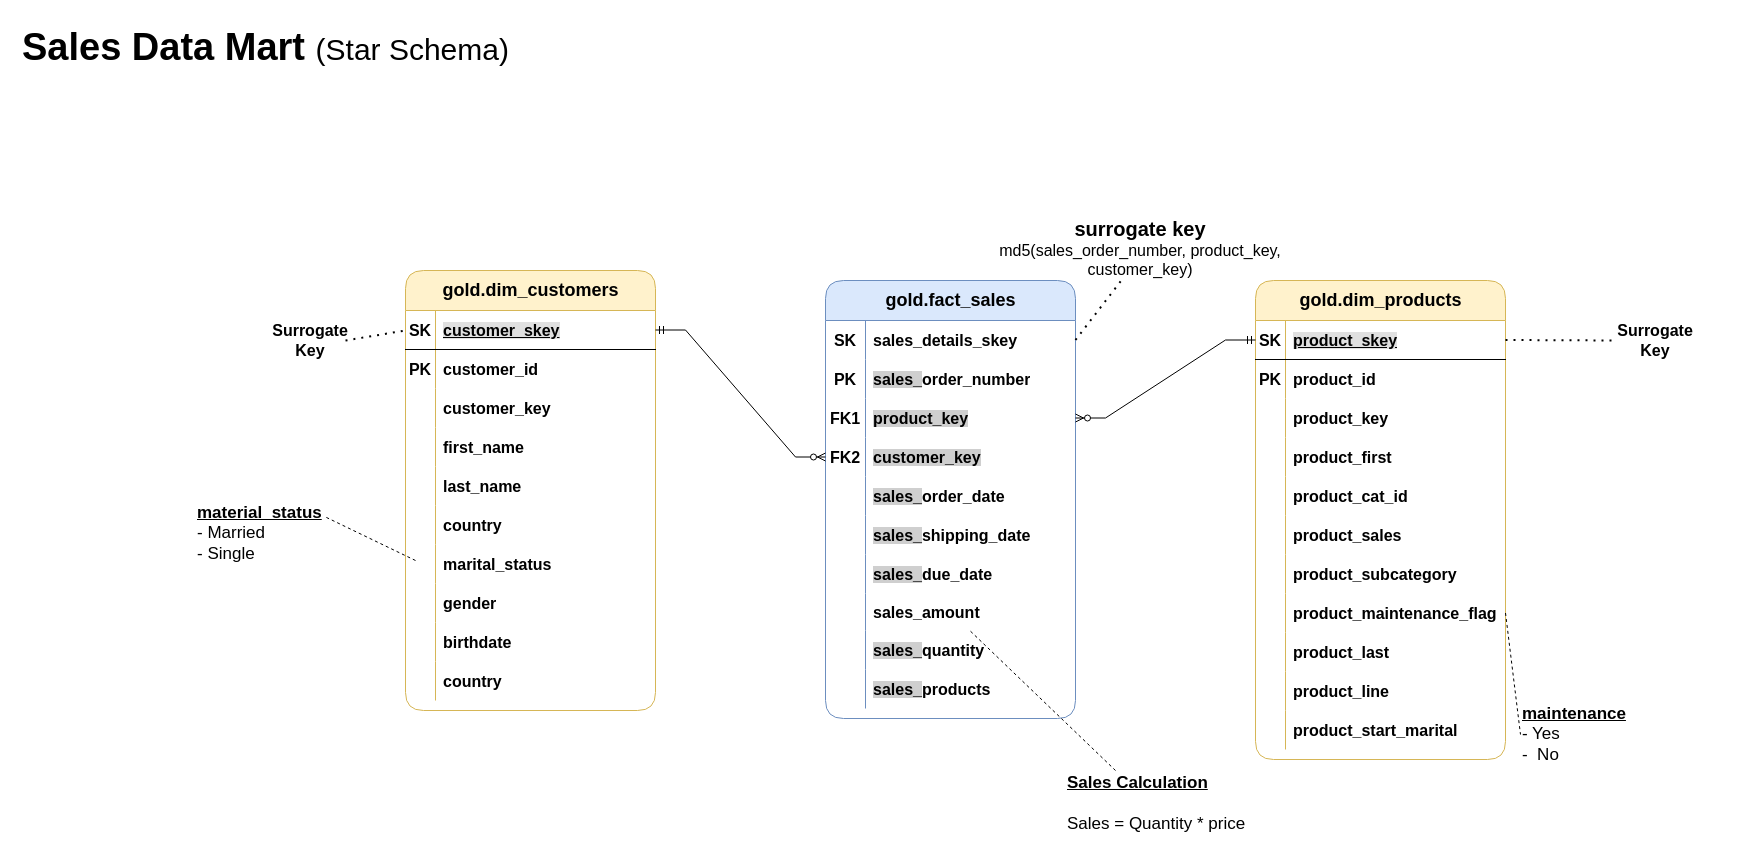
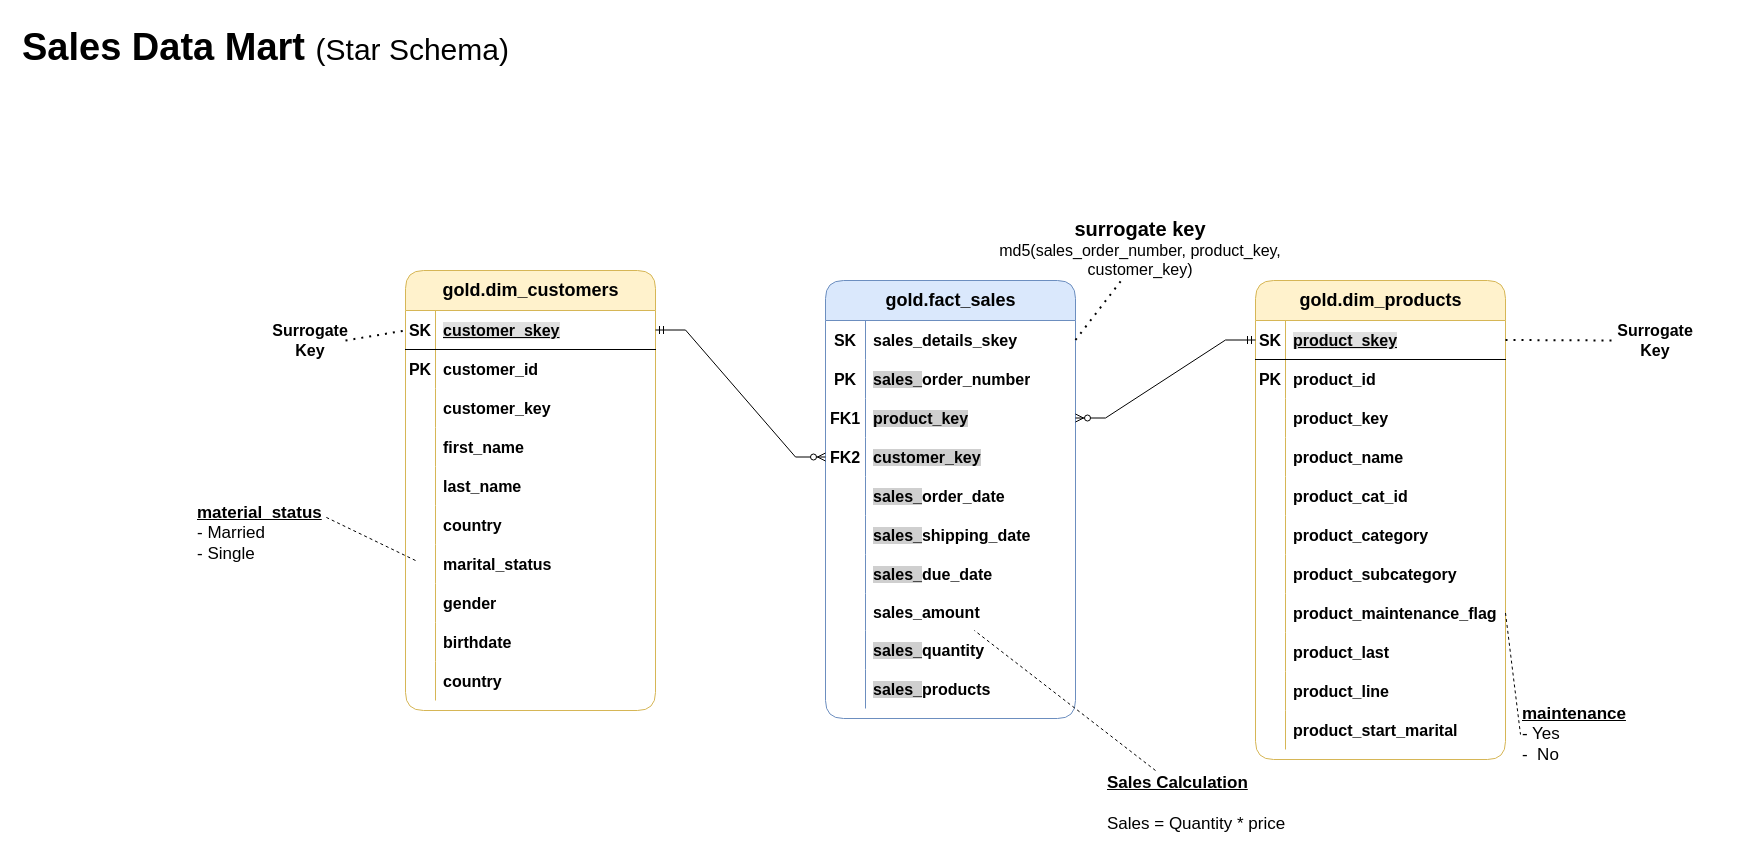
(1350, 458) -> (1347, 458)
(1350, 536) -> (1365, 536)
(1166, 804) -> (1206, 804)
